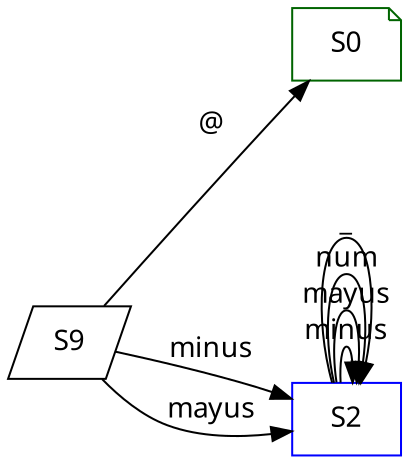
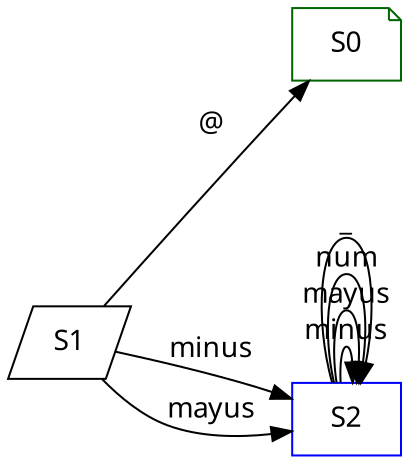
(70, 343) -> (70, 343)
